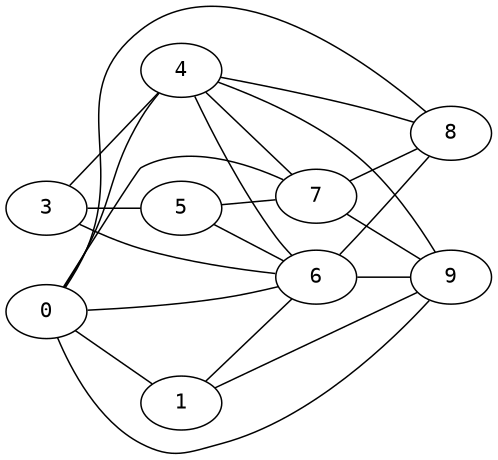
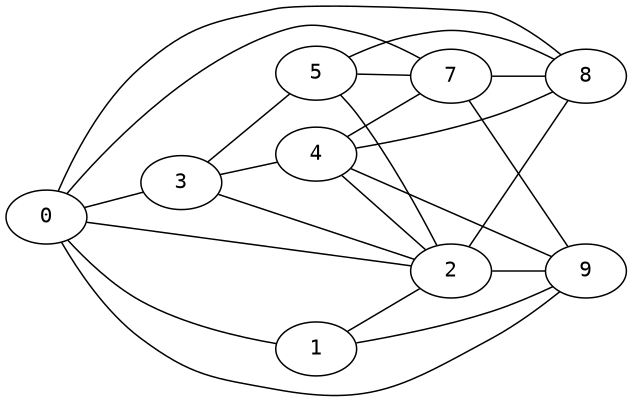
none -> (452, 30)
(111, 189) -> (114, 200)
(316, 277) -> (451, 271)
